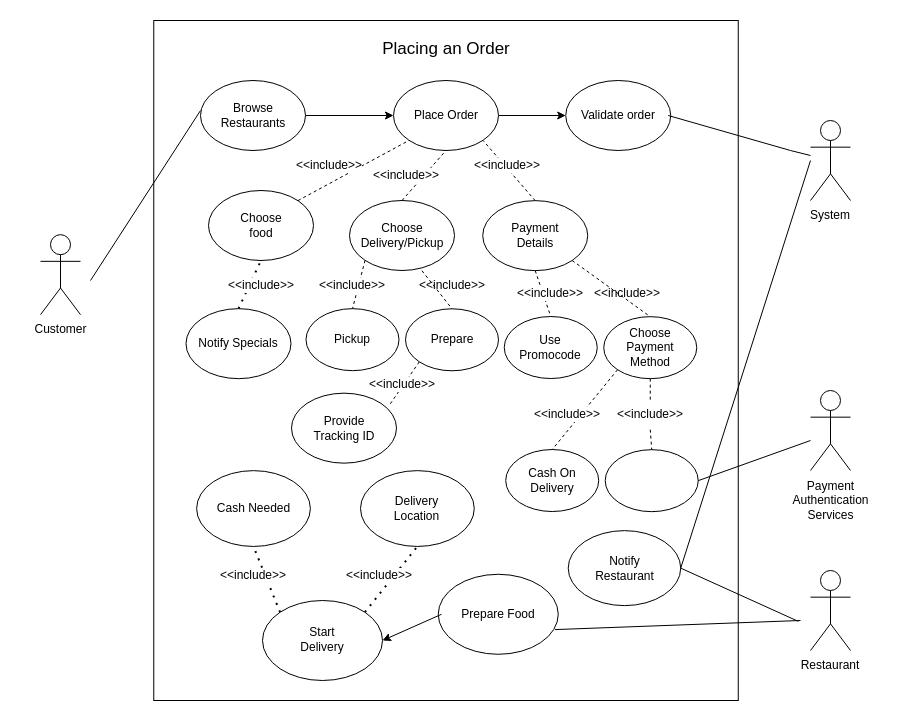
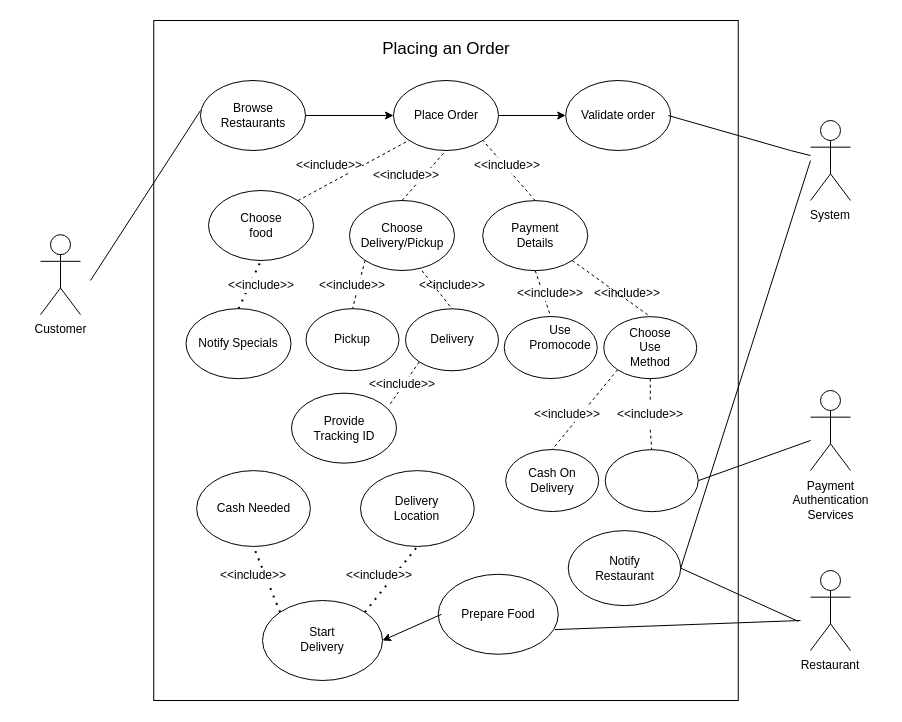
(453, 340) -> (453, 340)
(551, 348) -> (561, 338)
(651, 348) -> (651, 348)
